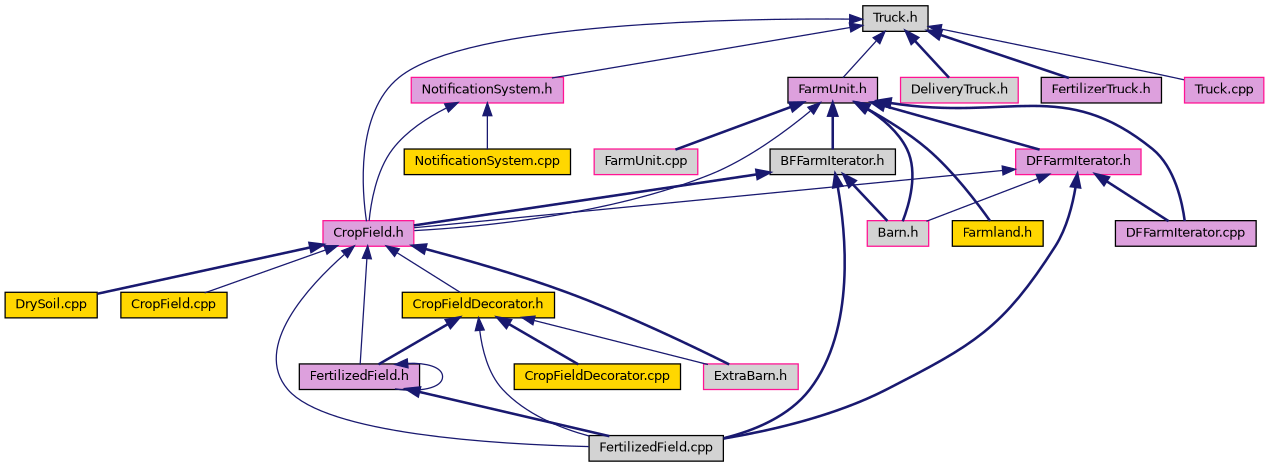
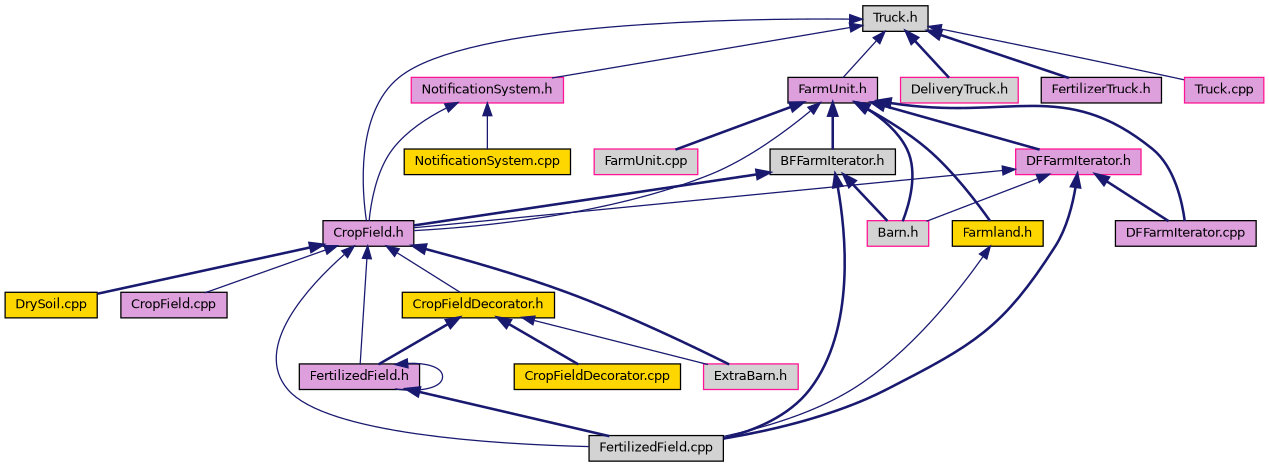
(368, 233) -> (368, 233)
(174, 305) -> (174, 305)
(516, 401) -> (873, 375)
